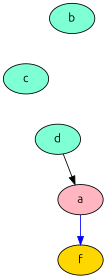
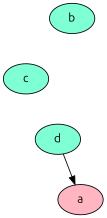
(81, 260) -> none
